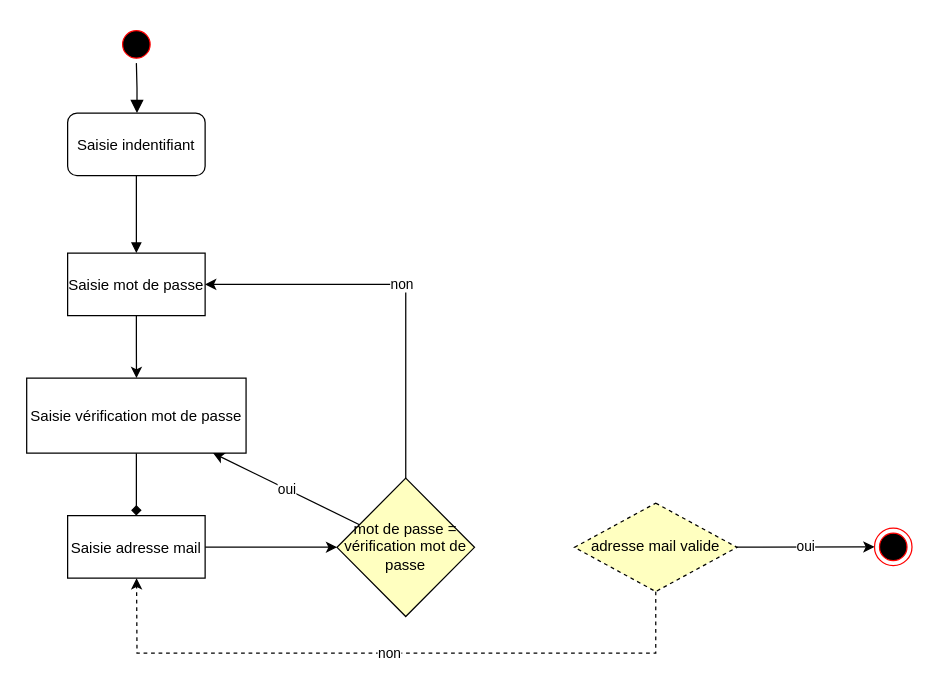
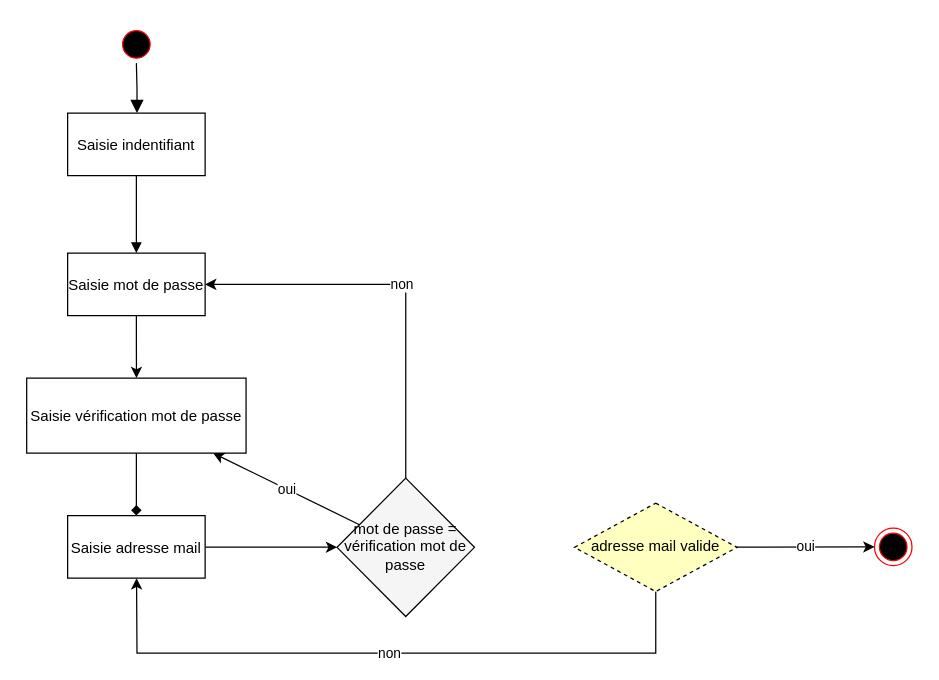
(136, 144) -> (136, 144)
(406, 547) -> (406, 547)
(558, 653) -> (558, 653)
